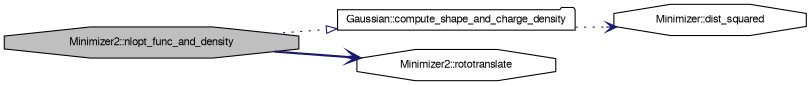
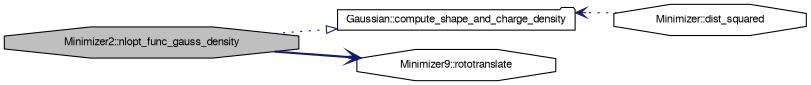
(591, 27) -> (602, 13)
(152, 43) -> (152, 43)
(456, 65) -> (456, 65)
